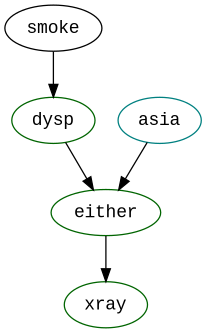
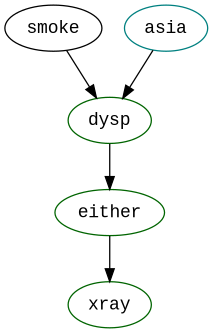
(136, 161) -> (141, 69)
